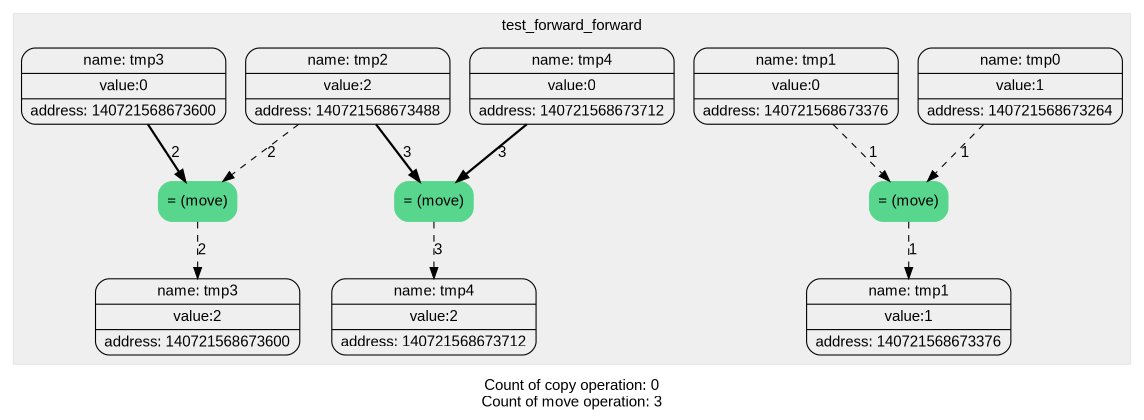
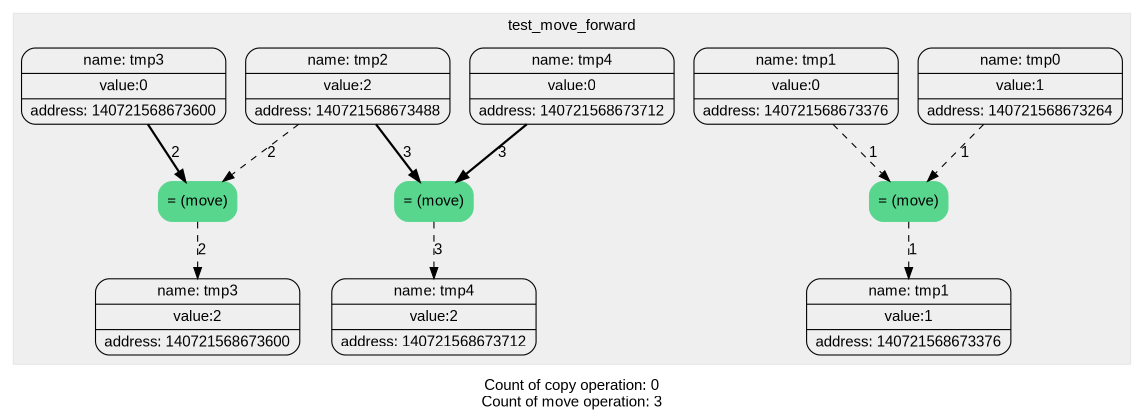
(572, 26) -> (572, 26)
